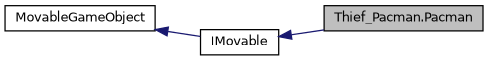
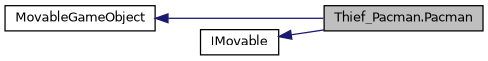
(184, 34) -> (246, 18)
